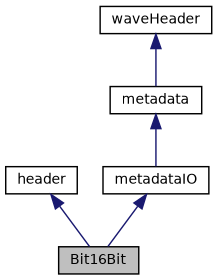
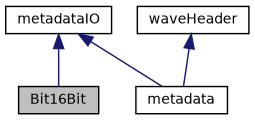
(156, 148) -> (126, 64)
(41, 180) -> none
